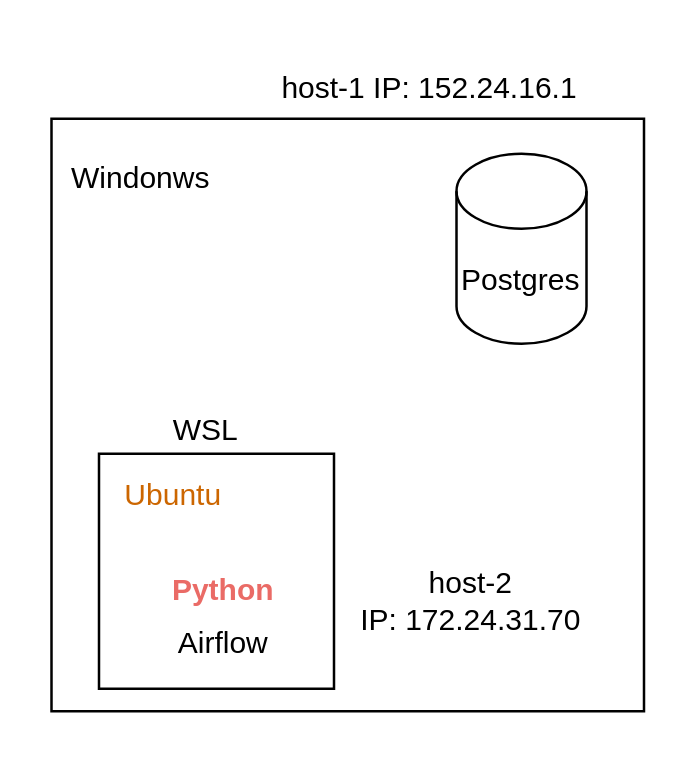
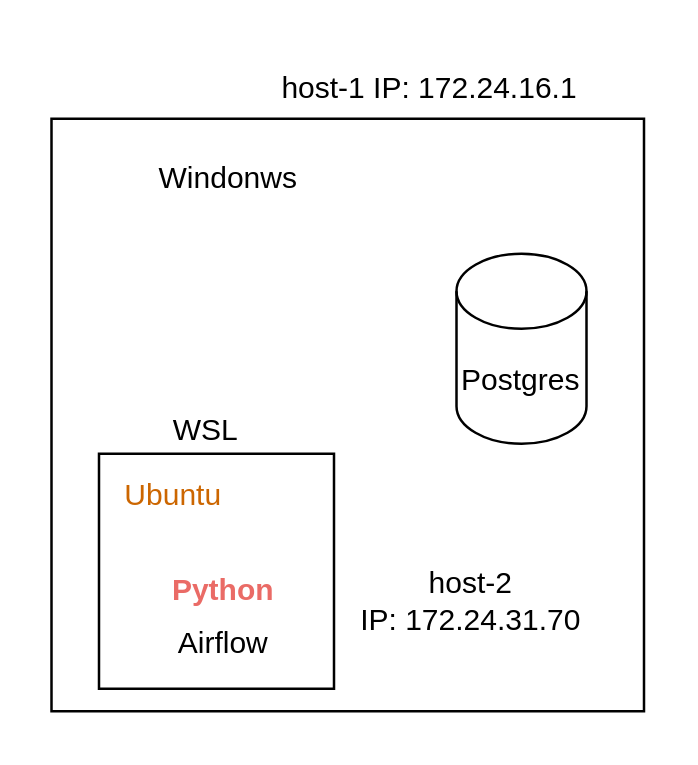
(430, 89) -> (430, 89)
(141, 179) -> (229, 179)
(521, 249) -> (521, 349)
